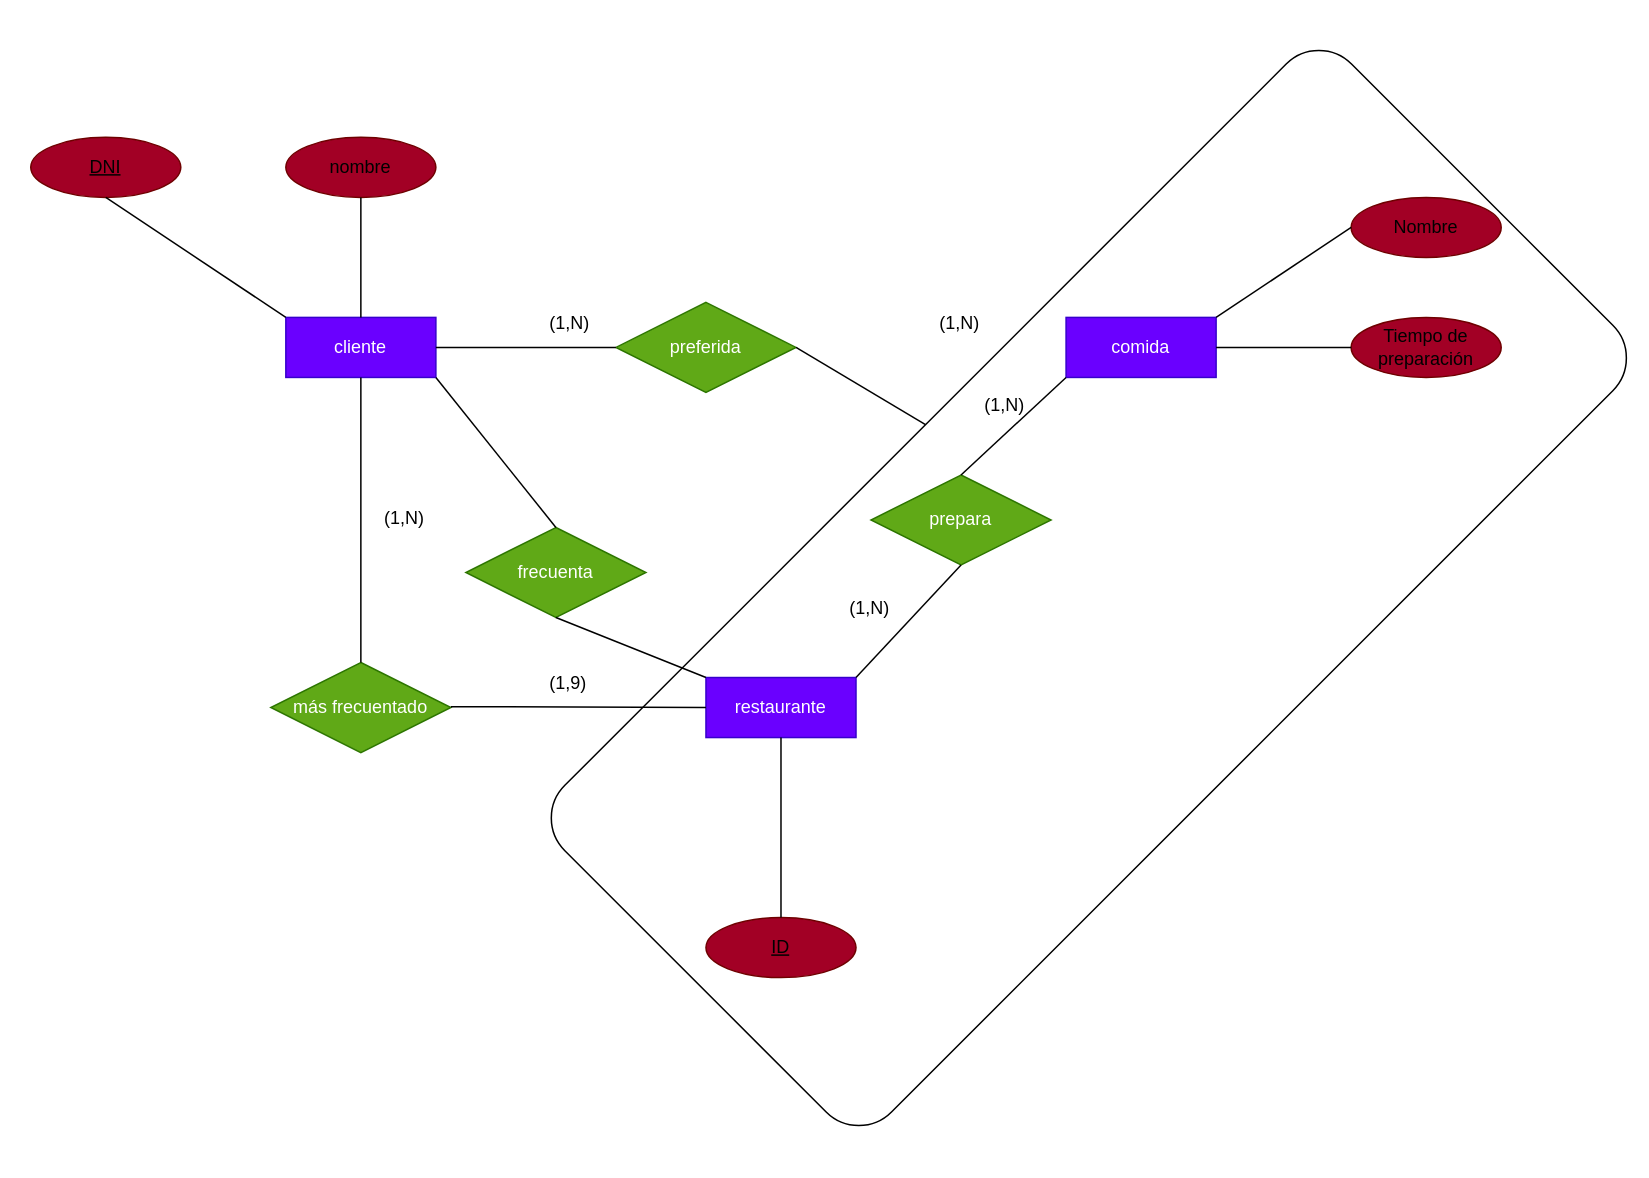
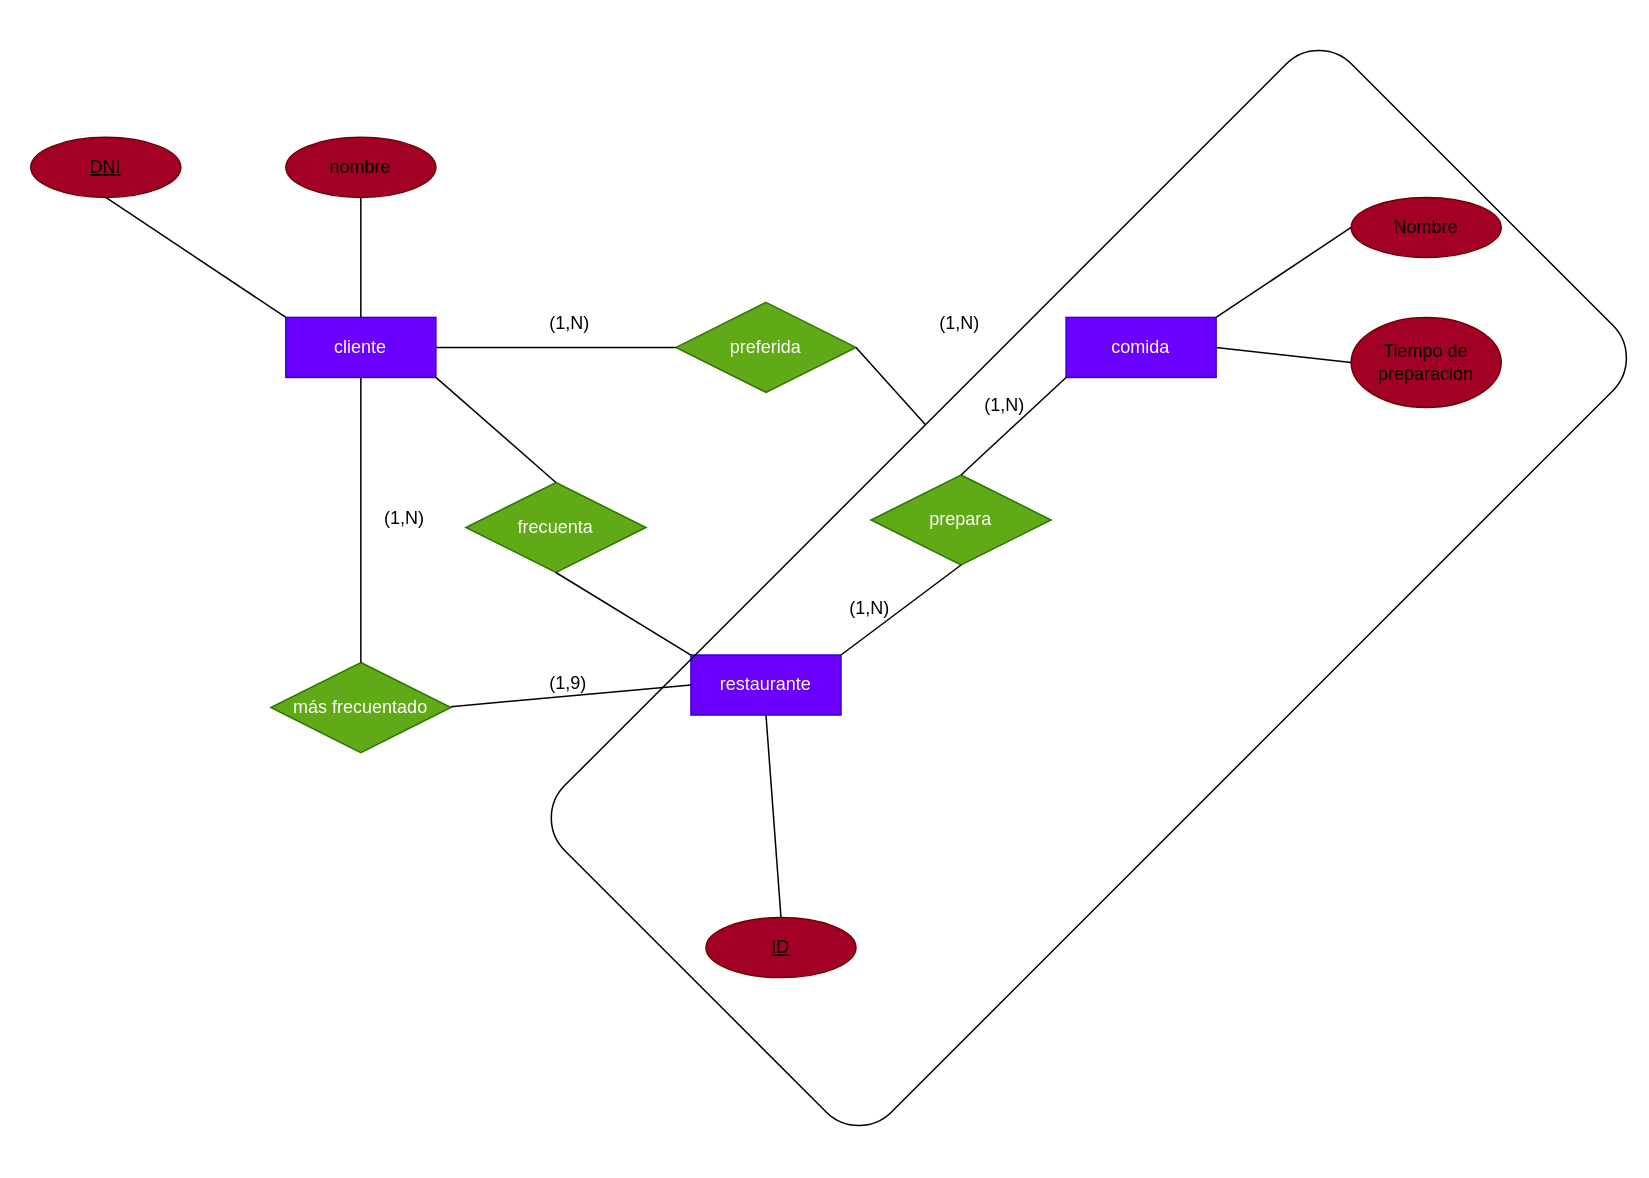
(706, 347) -> (766, 347)
(1426, 347) -> (1426, 362)
(556, 572) -> (556, 527)
(781, 707) -> (766, 685)
